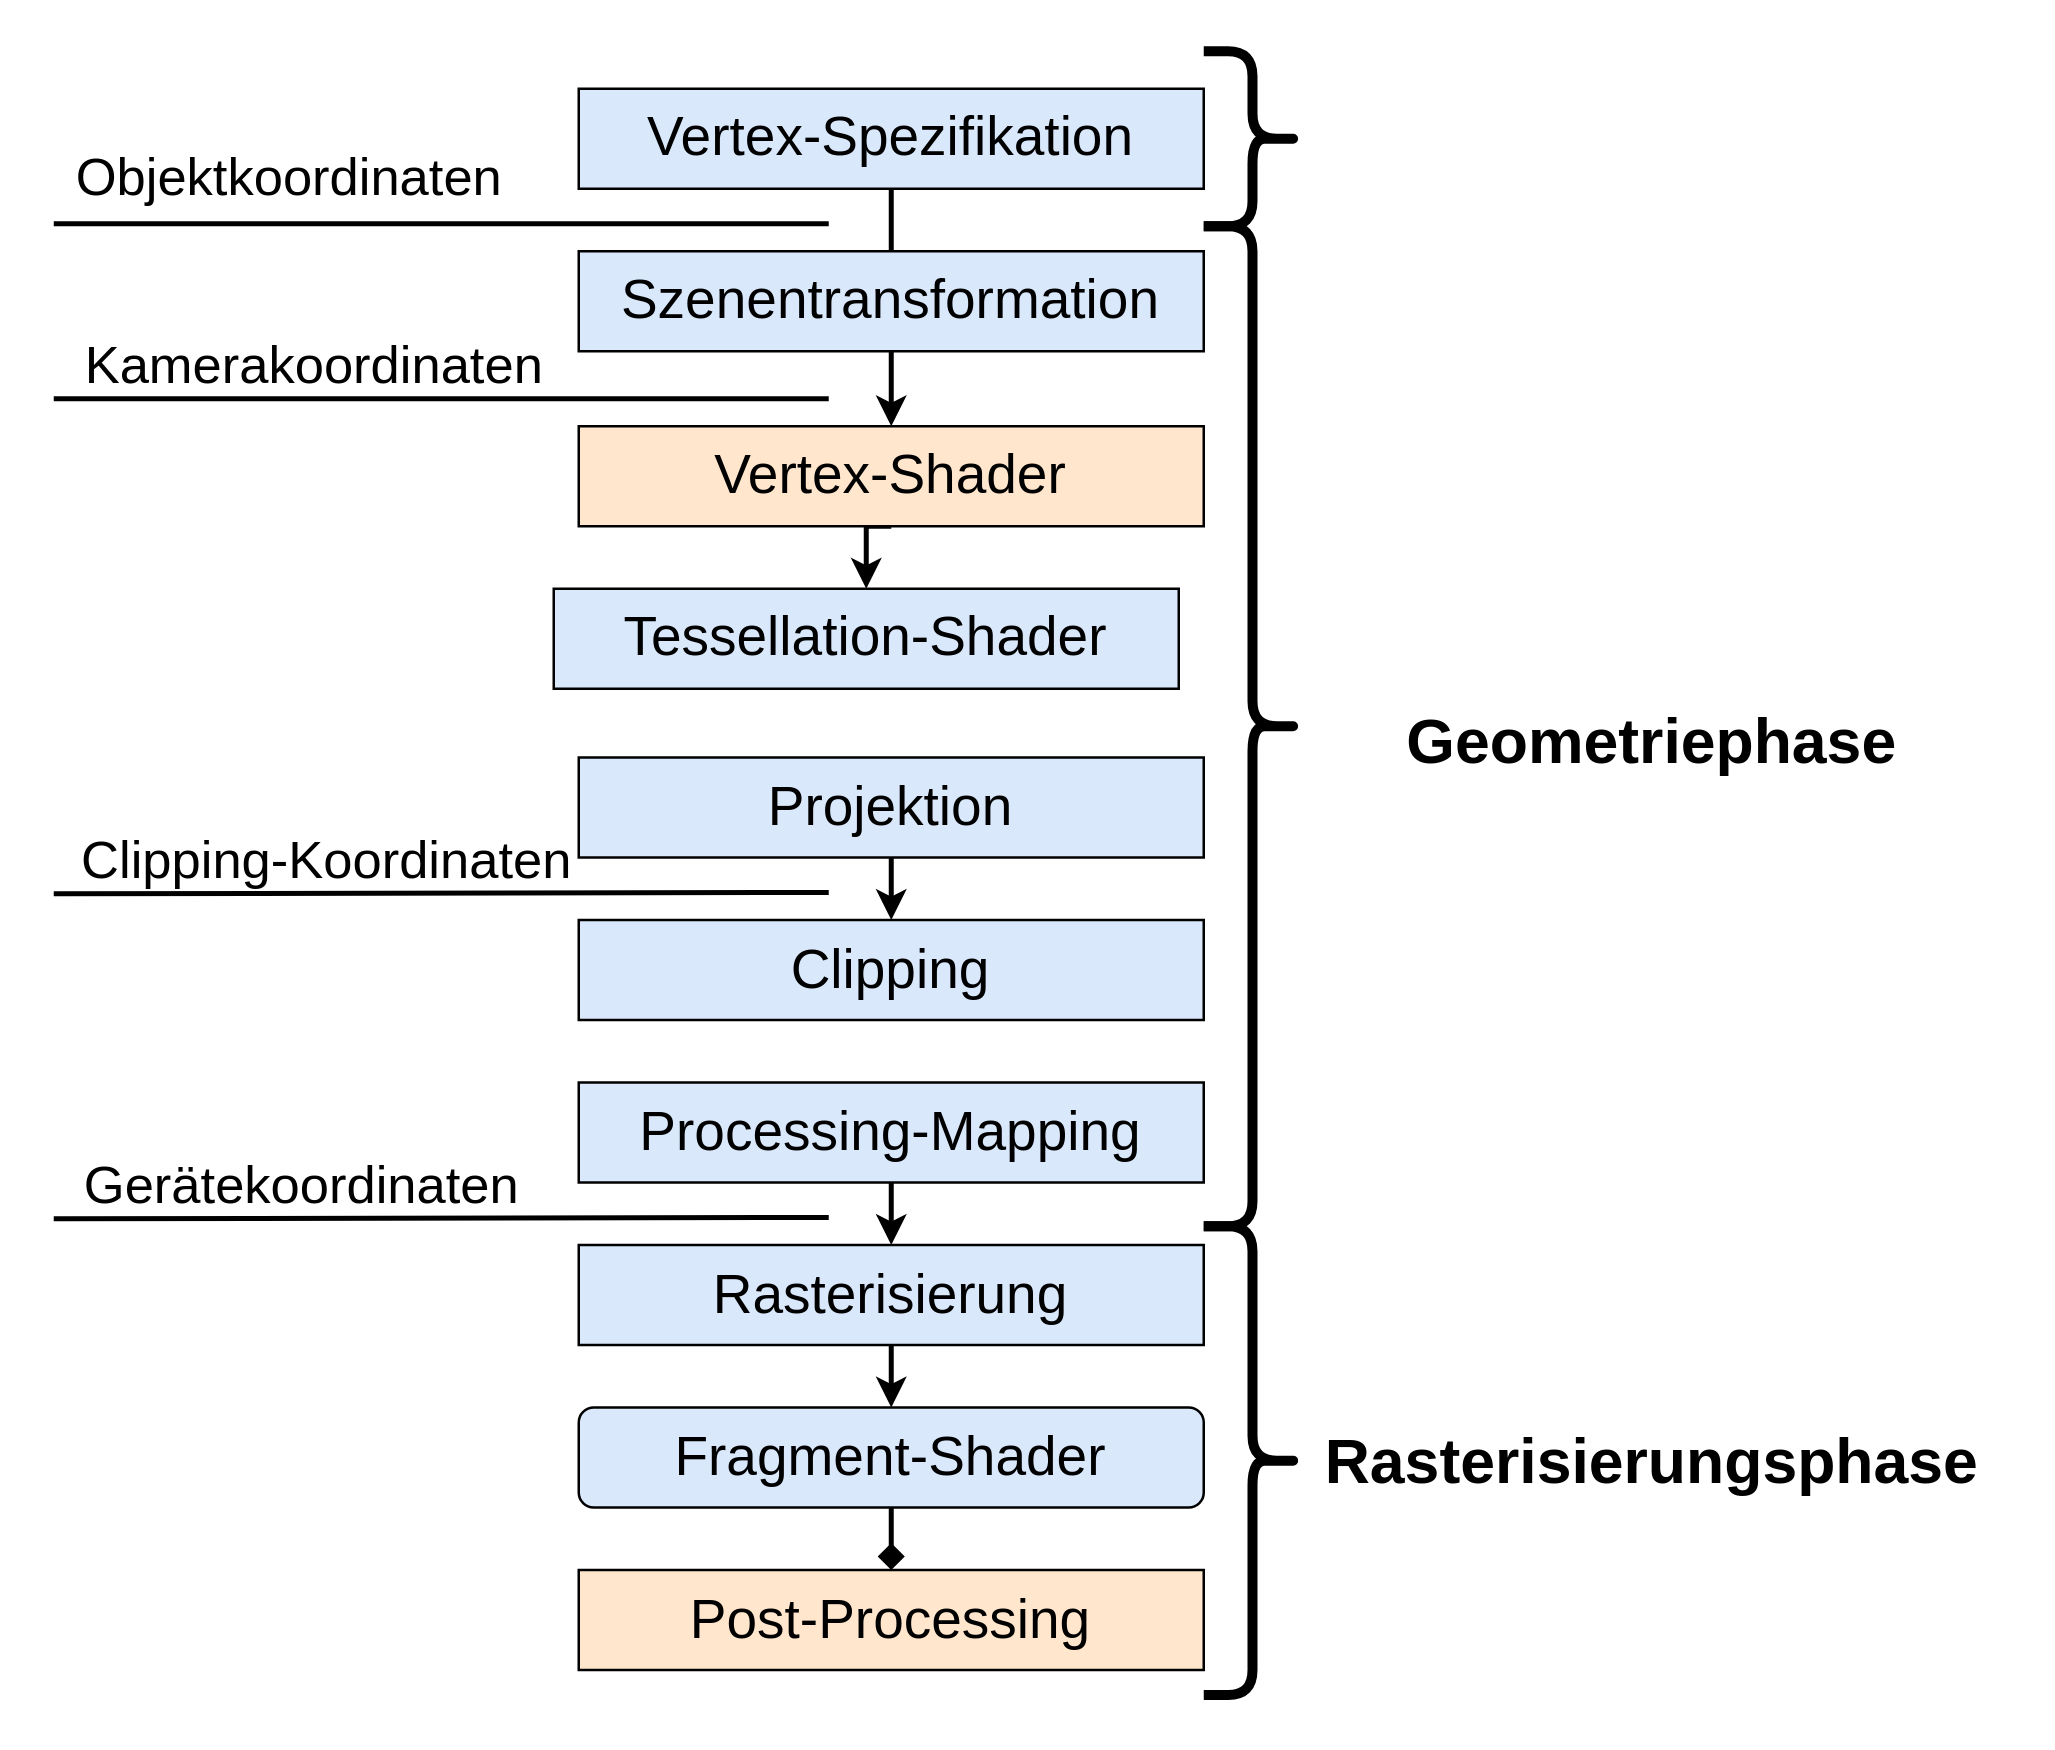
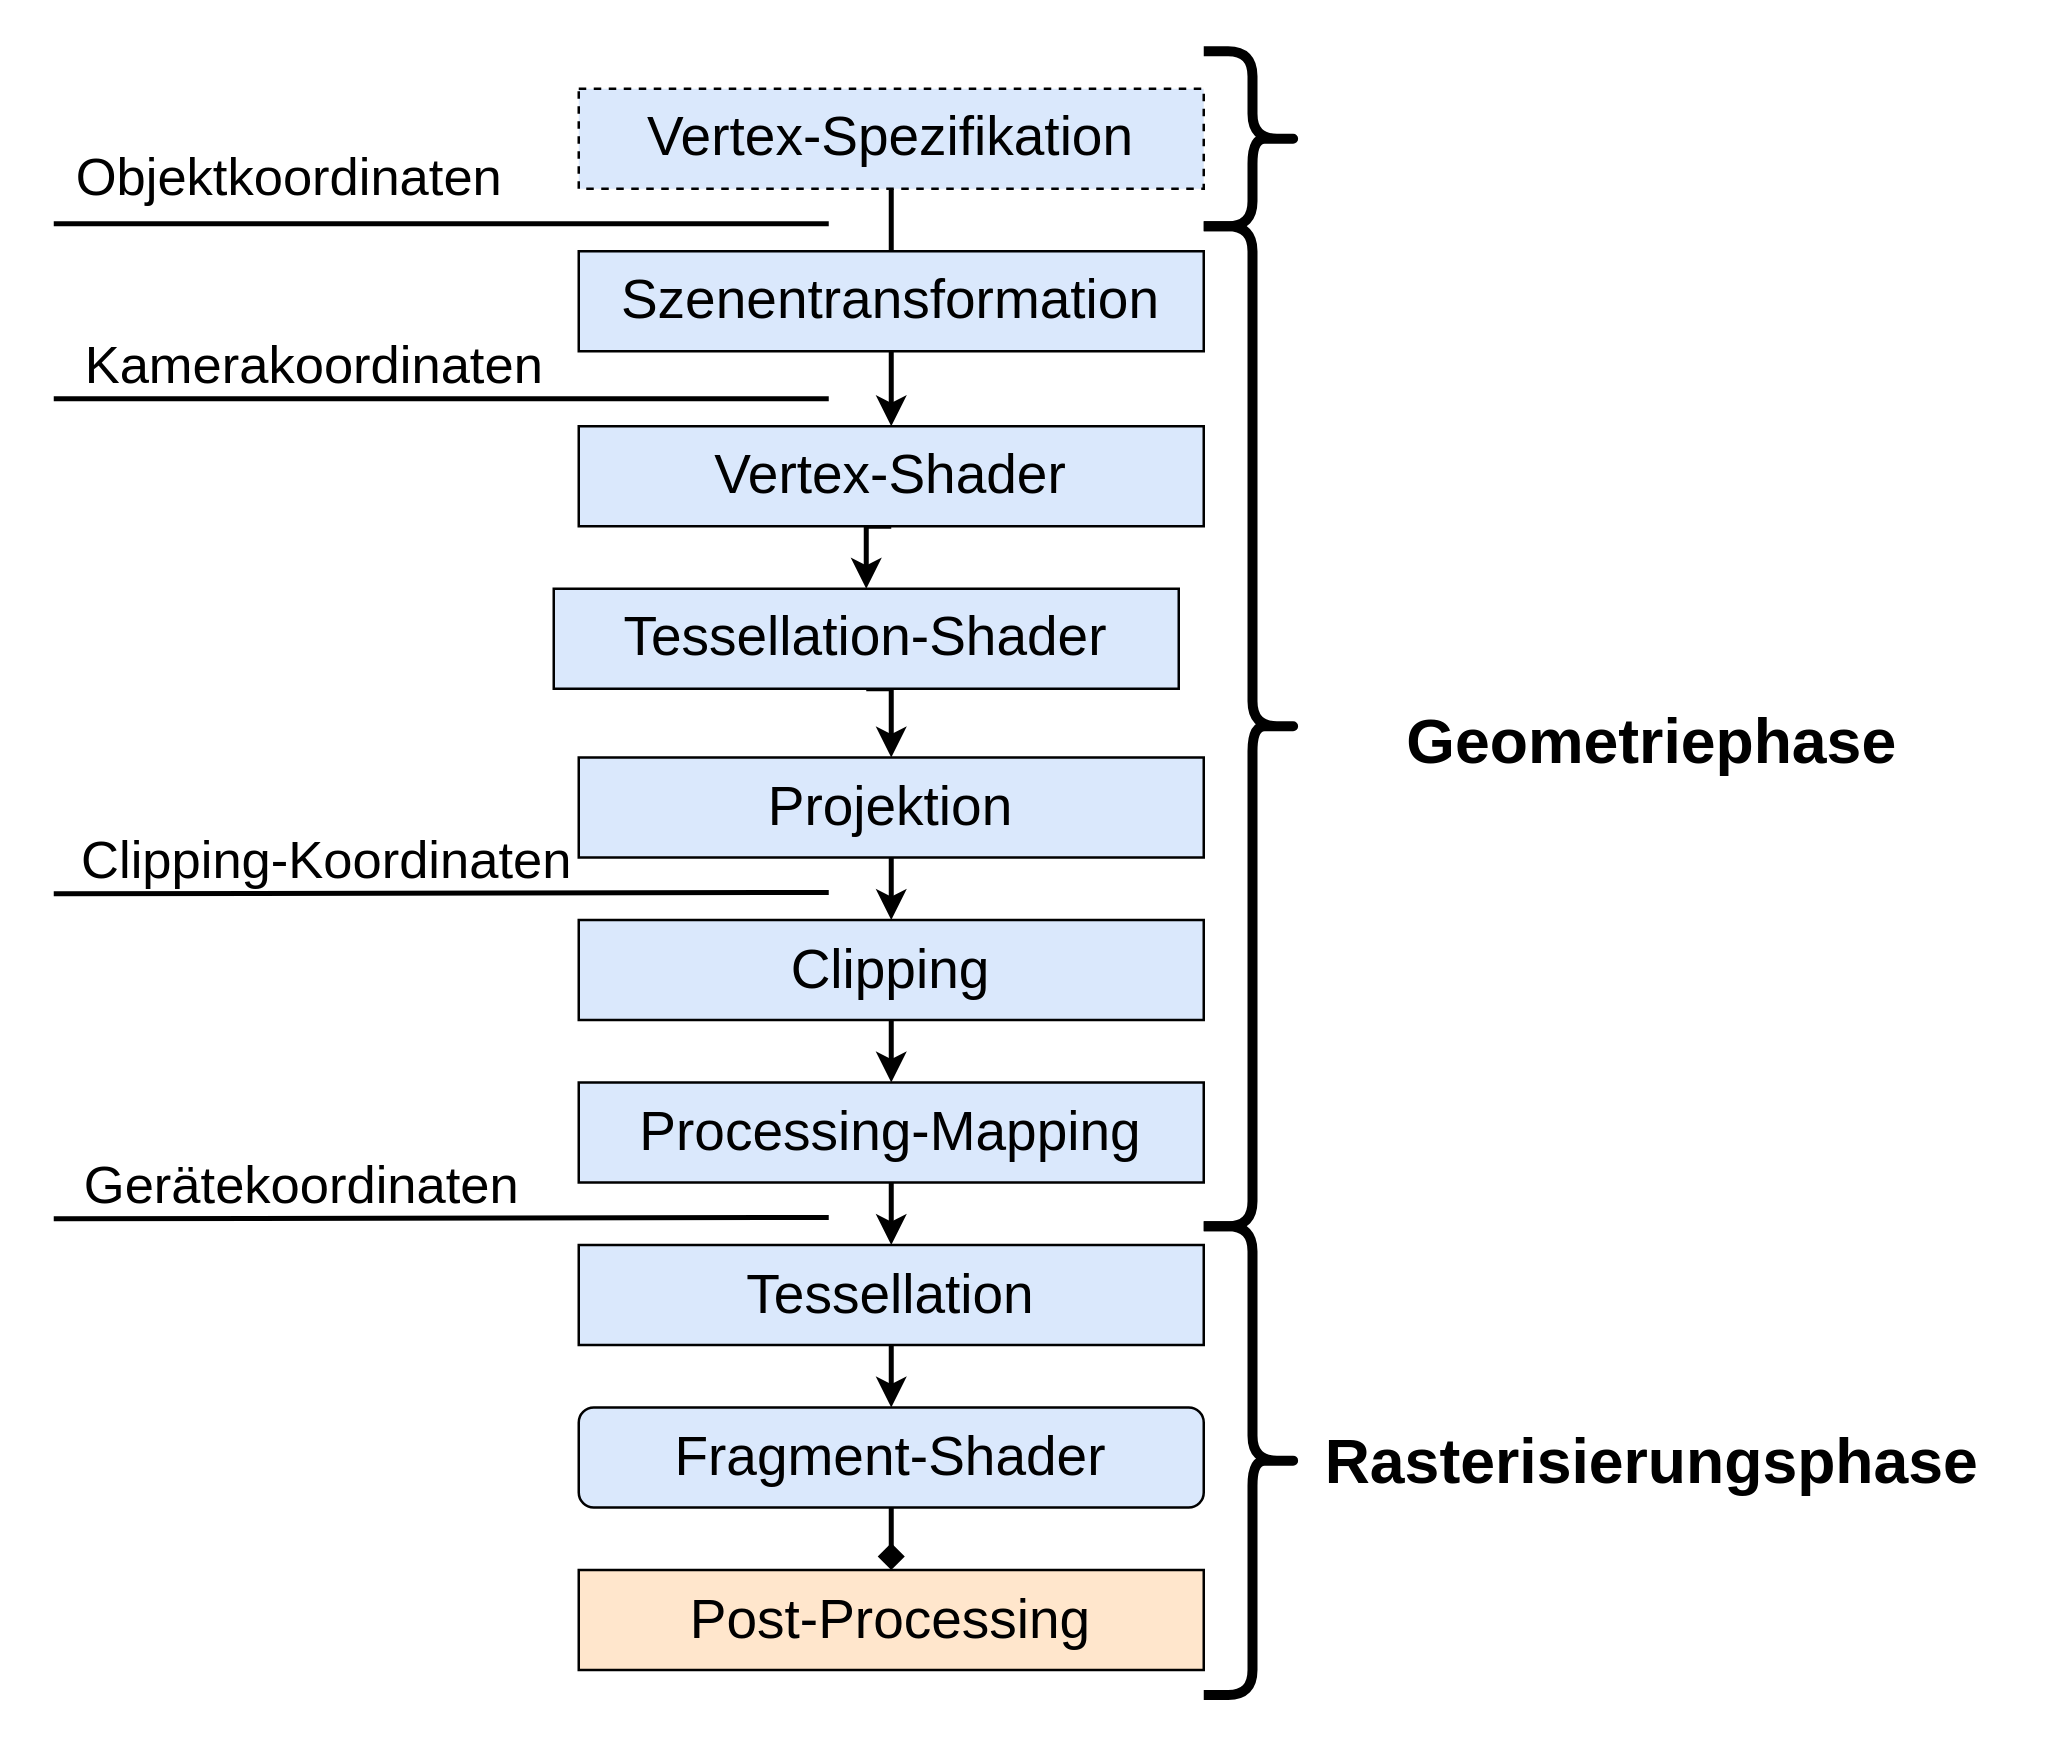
(891, 139) -> (891, 139)
(891, 476) -> (891, 476)
none -> (891, 700)
none -> (891, 1040)
(891, 1296) -> (891, 1296)
